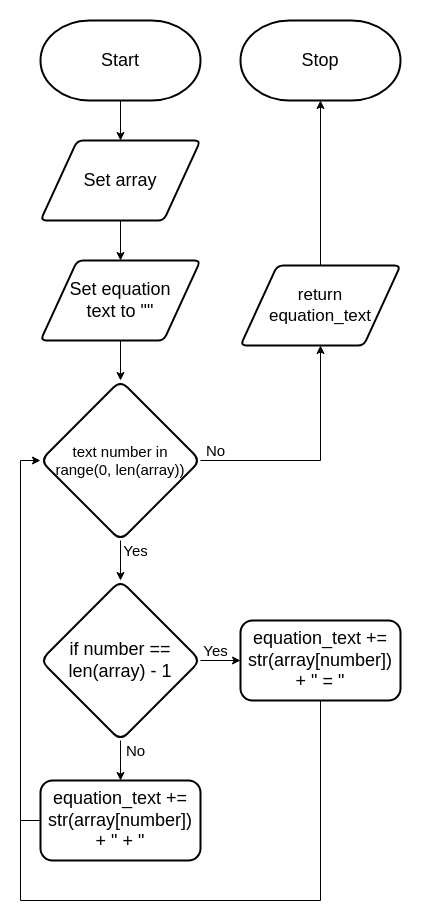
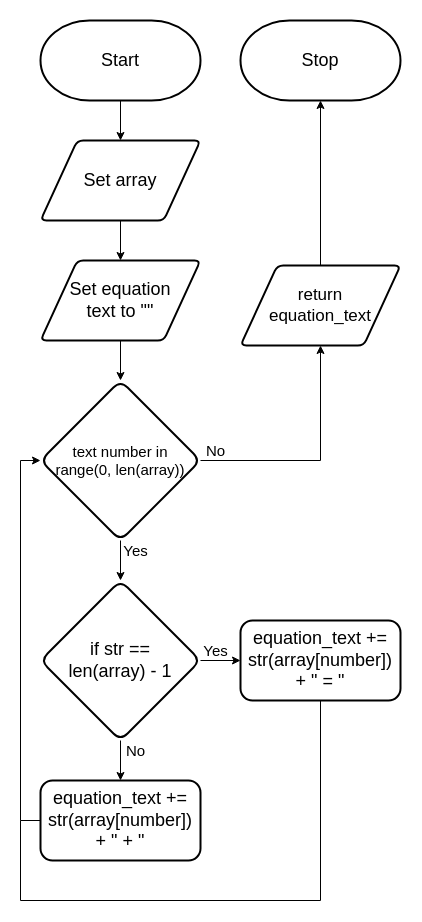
(121, 661) -> (121, 661)
